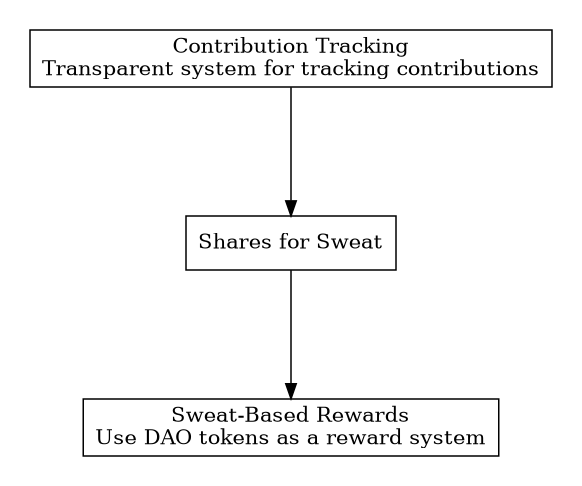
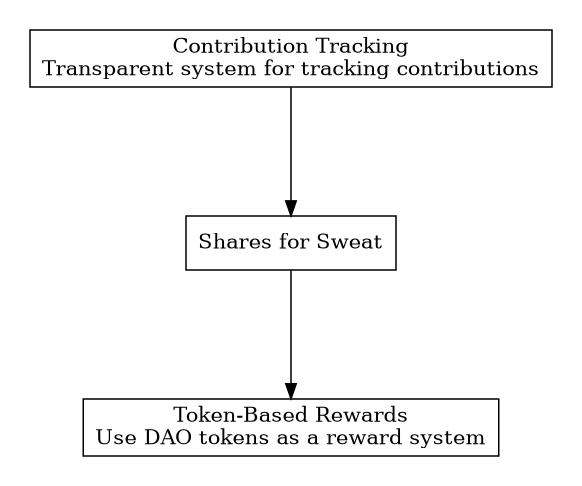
(291, 428) -> (291, 428)
